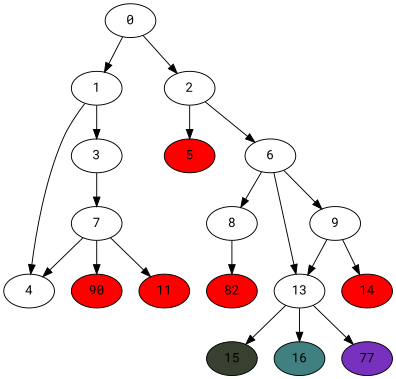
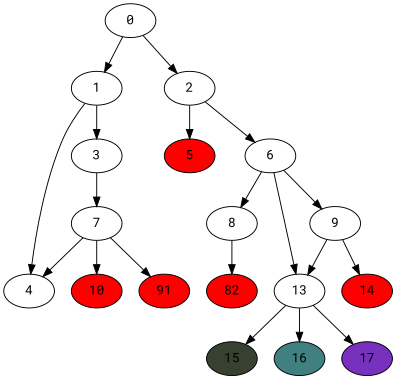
(97, 291) -> (97, 291)
(164, 291) -> (164, 291)
(367, 359) -> (367, 359)
